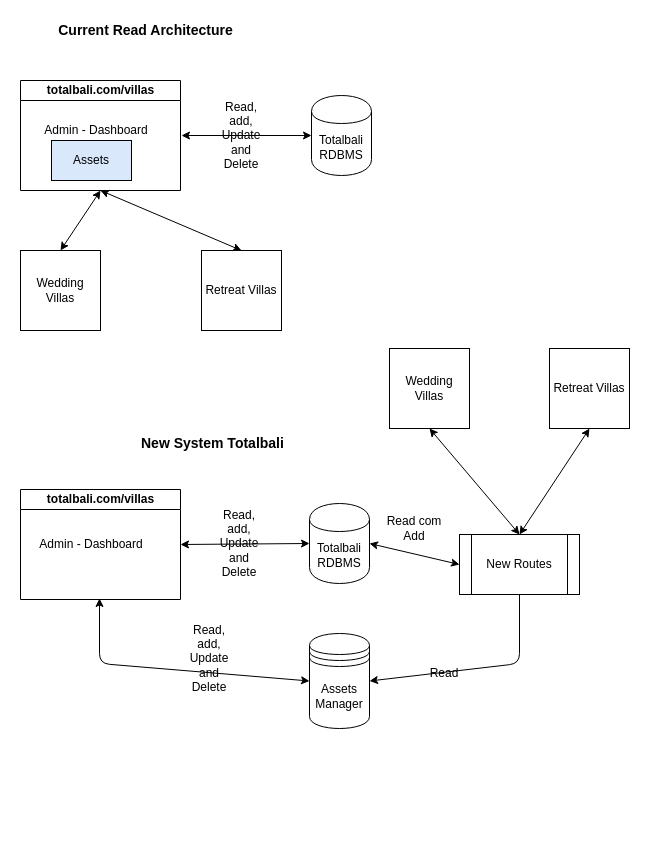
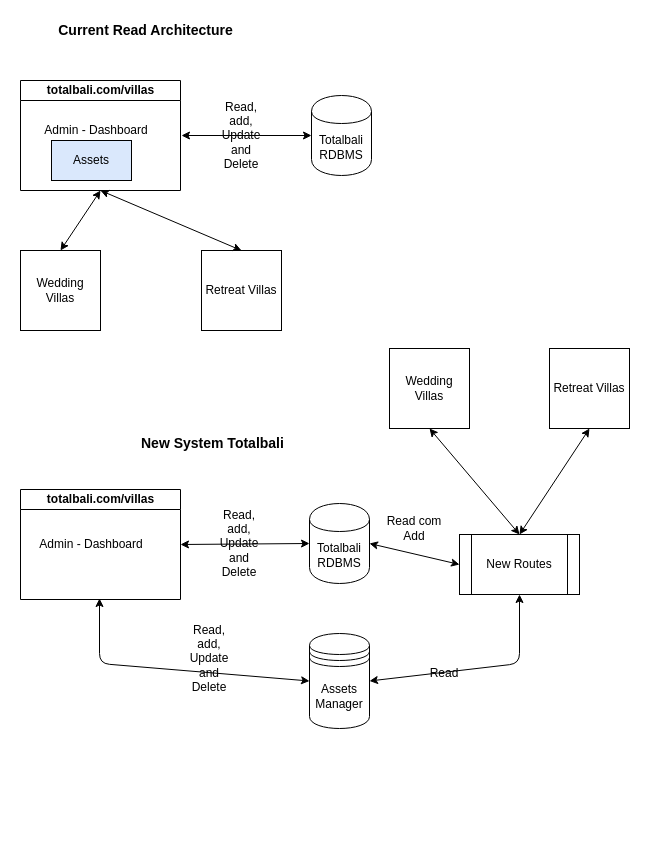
(520, 601) -> (520, 603)
